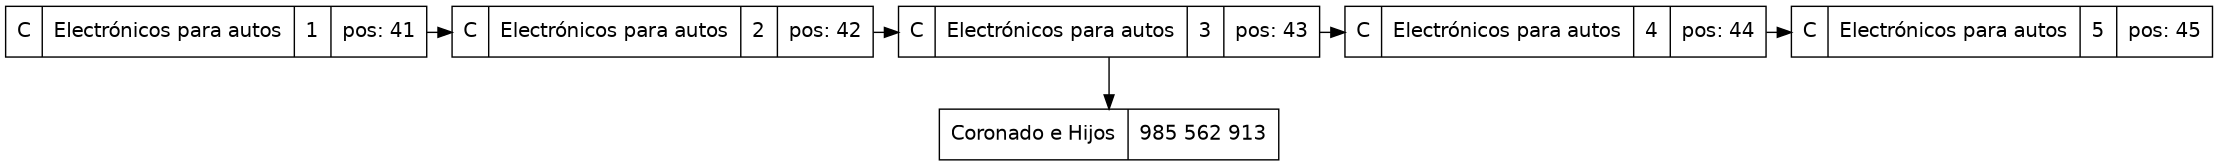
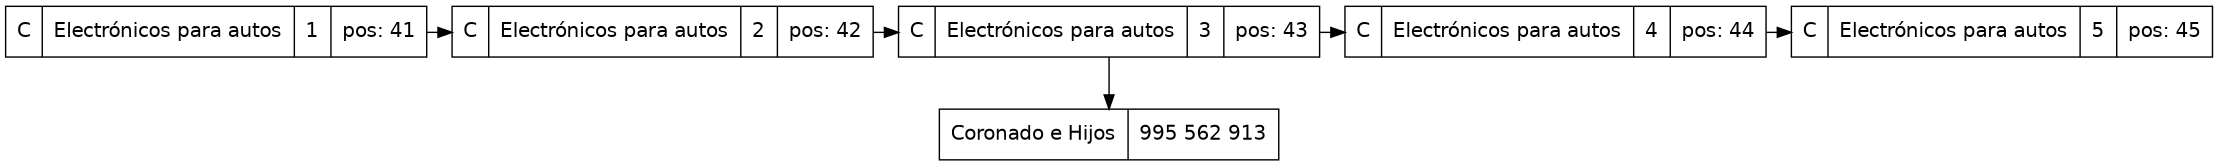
(1203, 134) -> (1203, 134)
